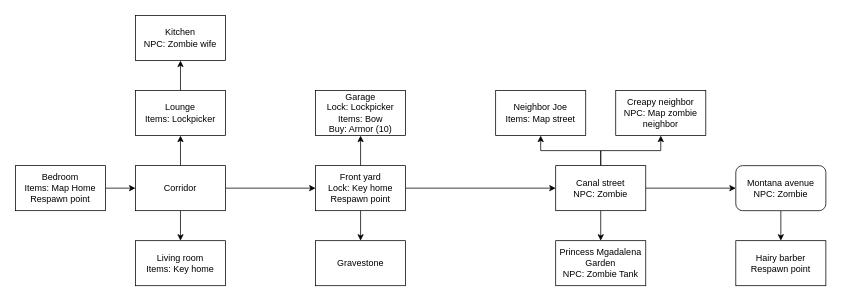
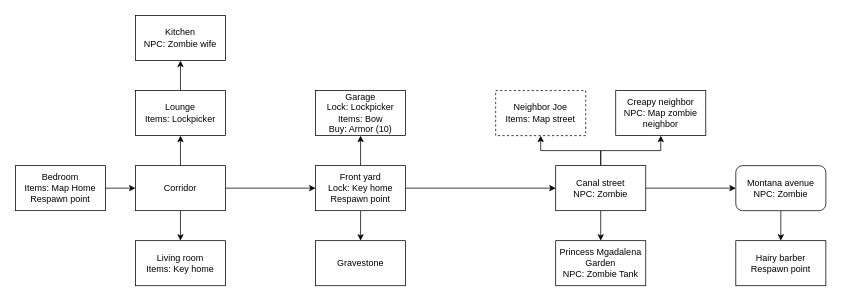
(540, 113) -> (540, 113)
